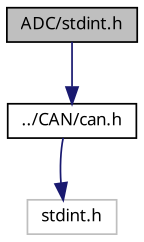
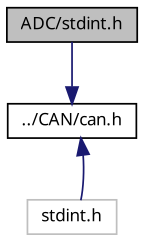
(61, 160) -> (83, 178)
